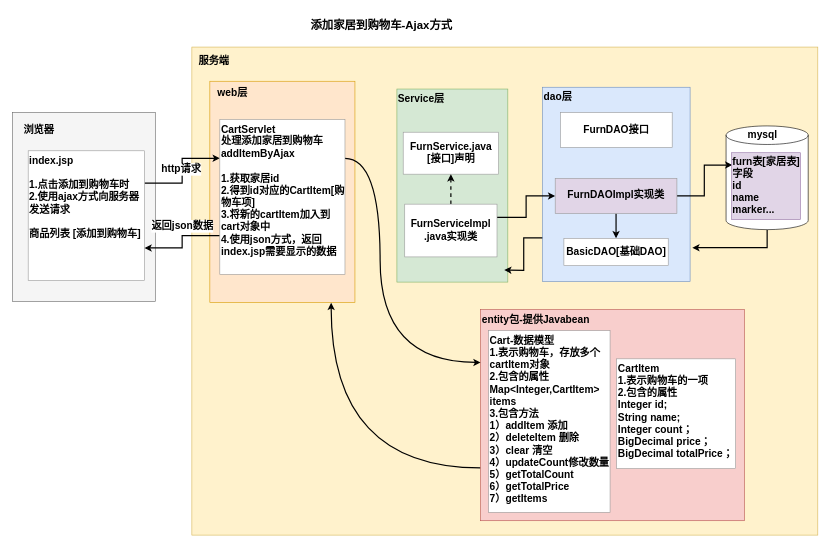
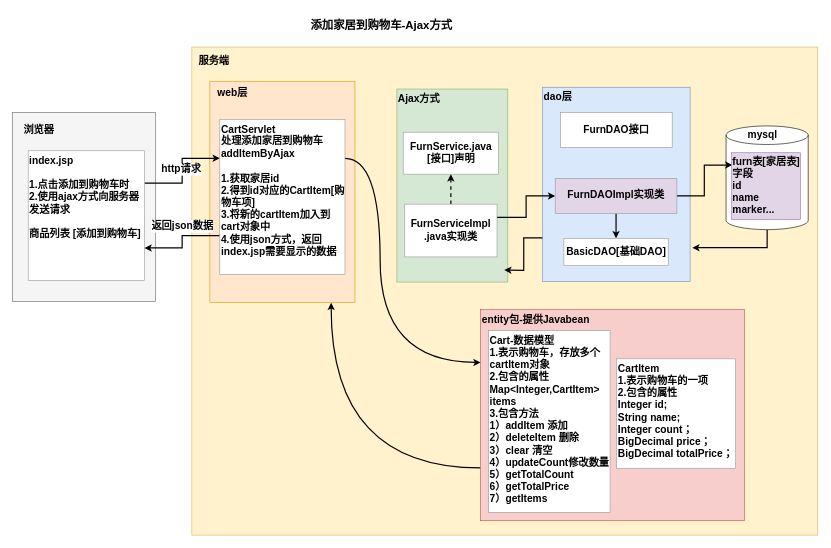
(422, 99) -> (420, 99)
